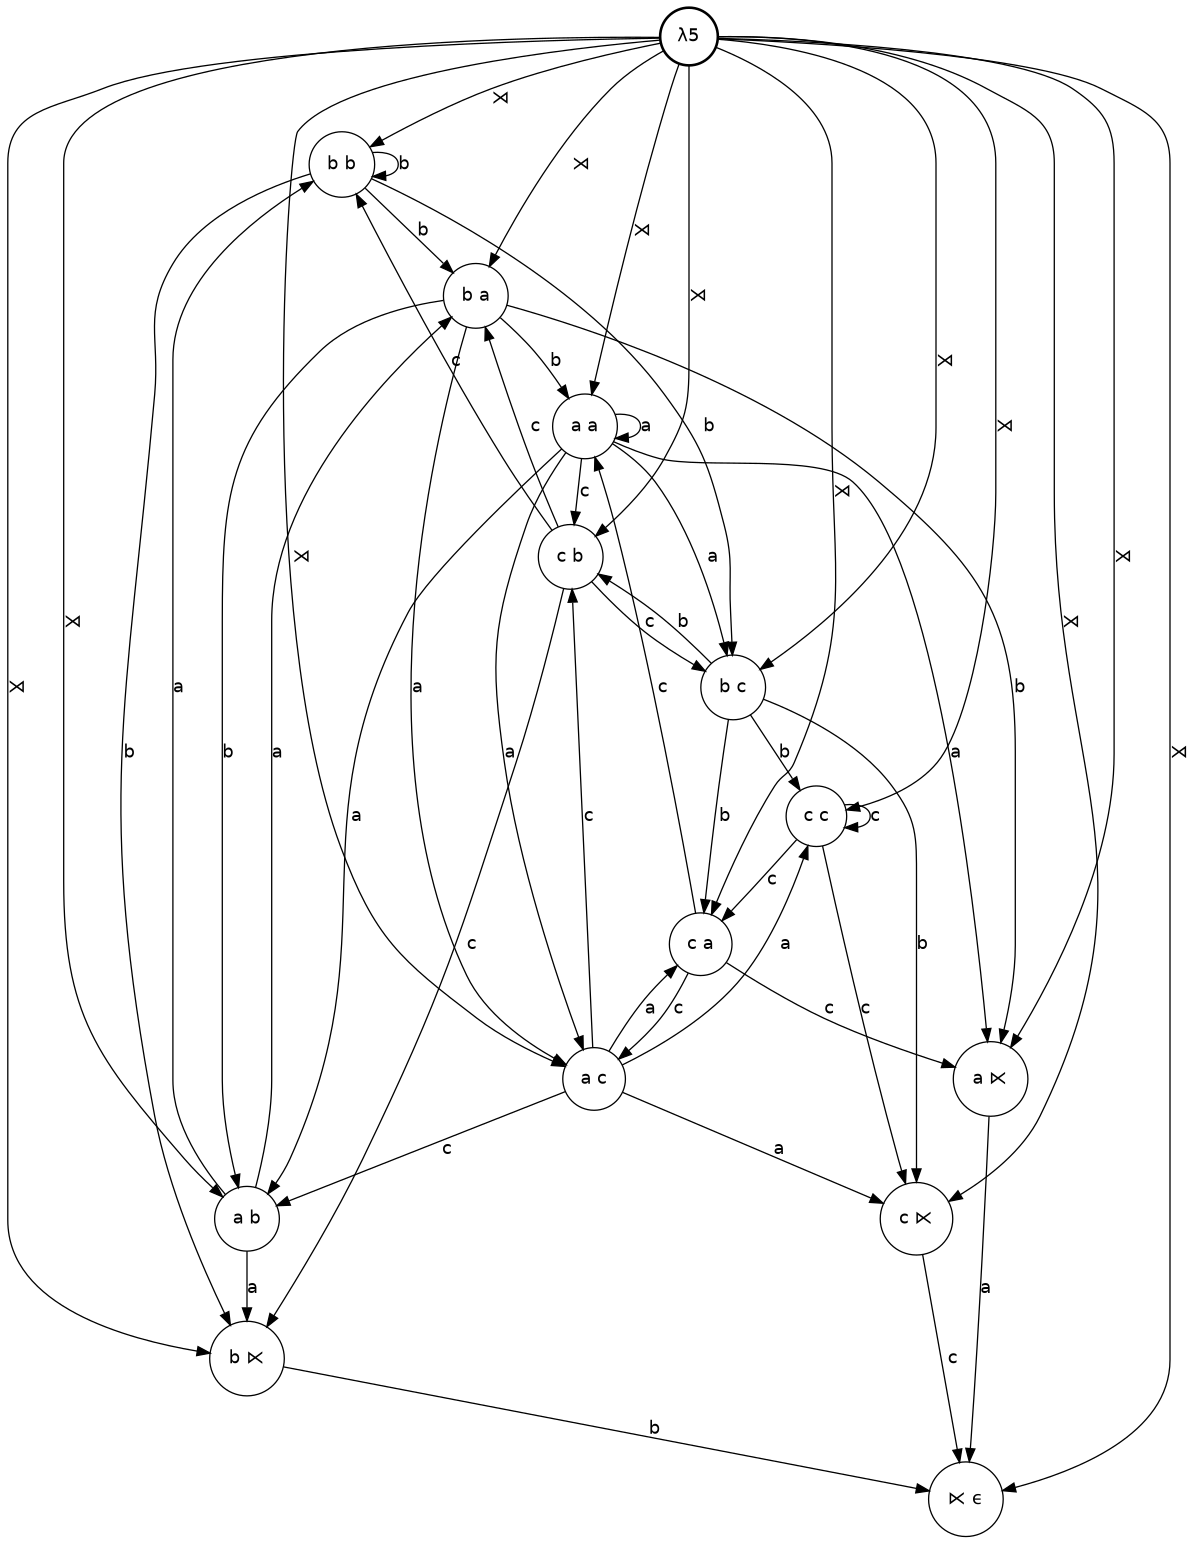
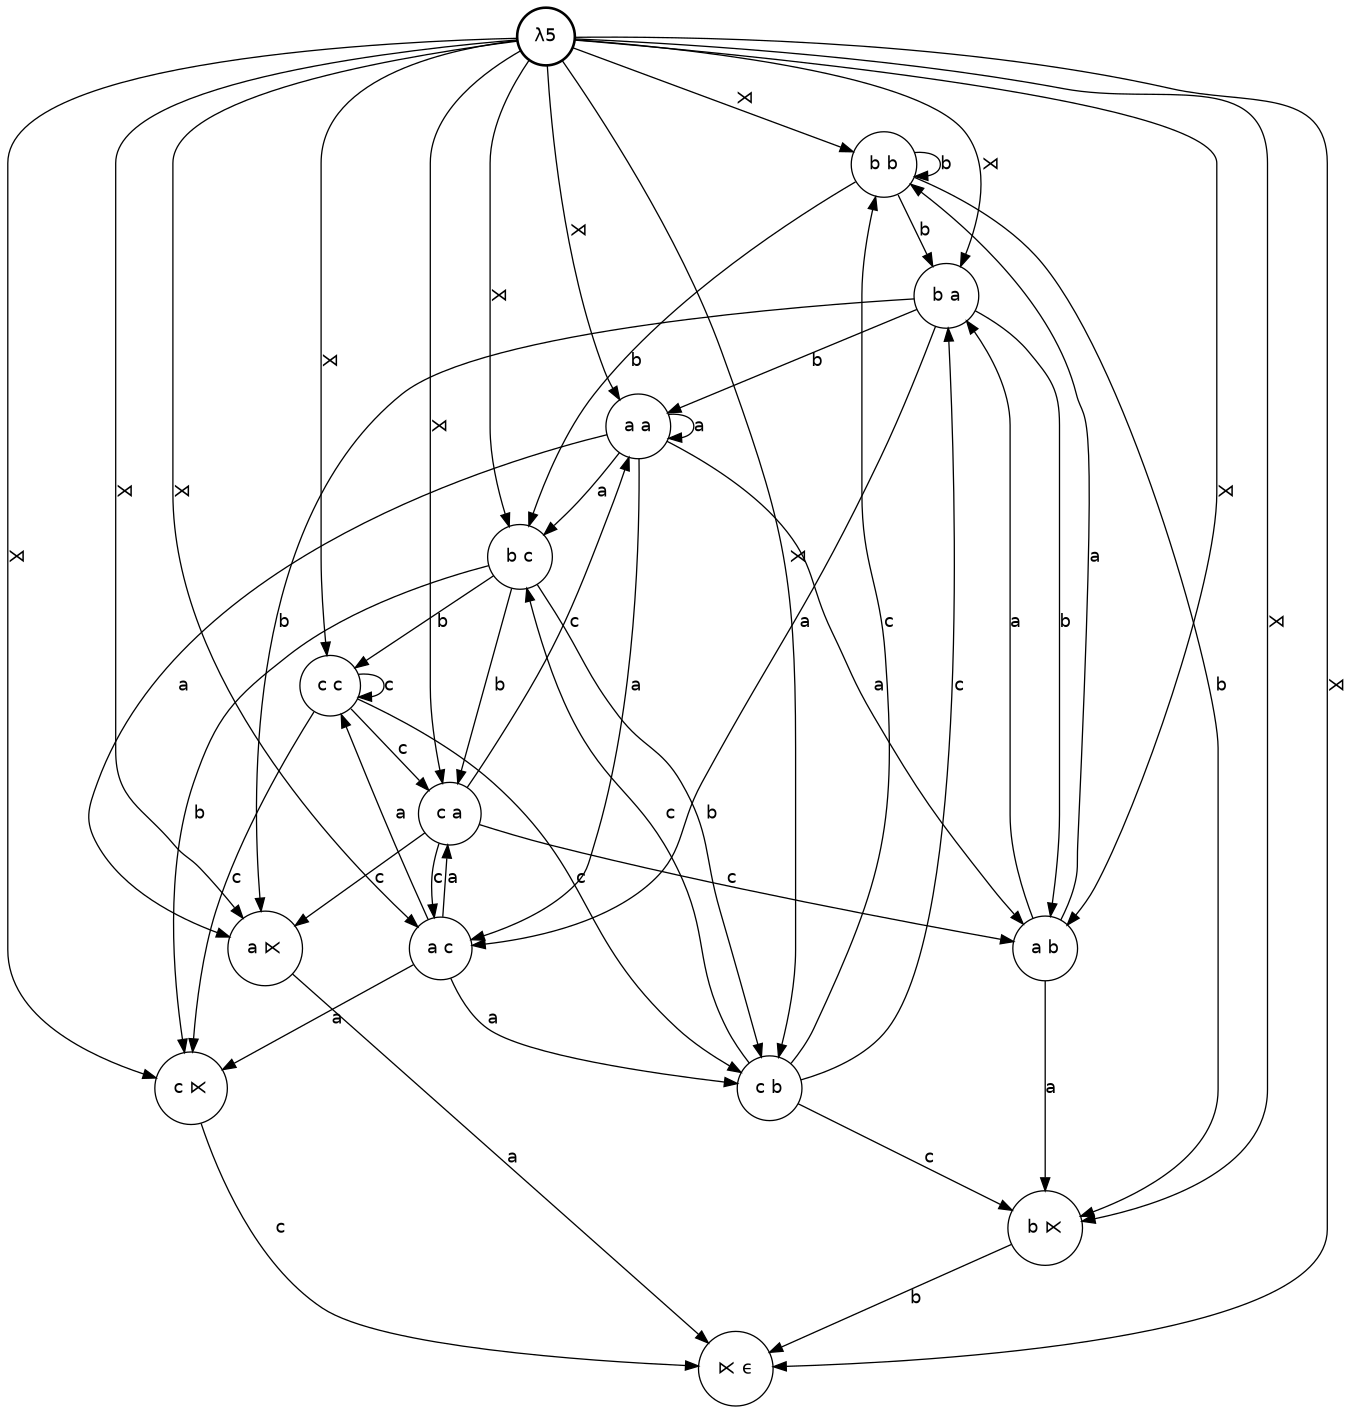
(579, 485) -> (562, 864)
(589, 816) -> (493, 1019)
(427, 1146) -> (739, 888)
